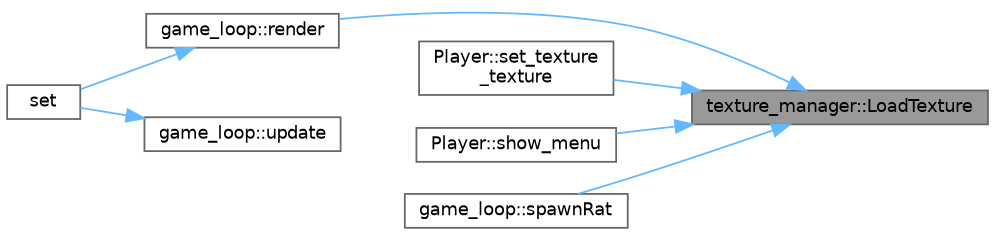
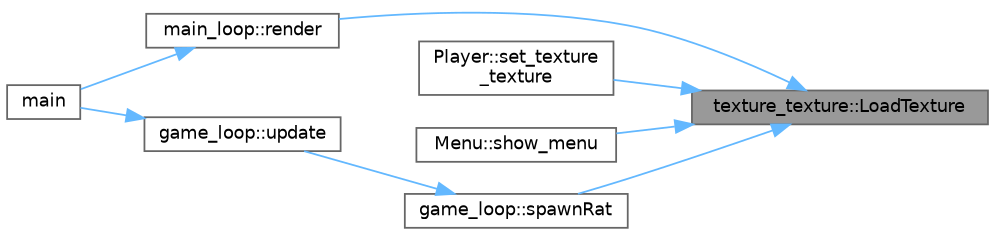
(243, 31) -> (243, 31)
(44, 102) -> (44, 102)
(840, 107) -> (840, 107)
(516, 145) -> (516, 145)
none -> (371, 170)
